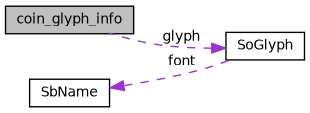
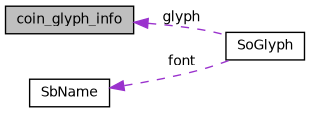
(160, 45) -> (187, 27)
